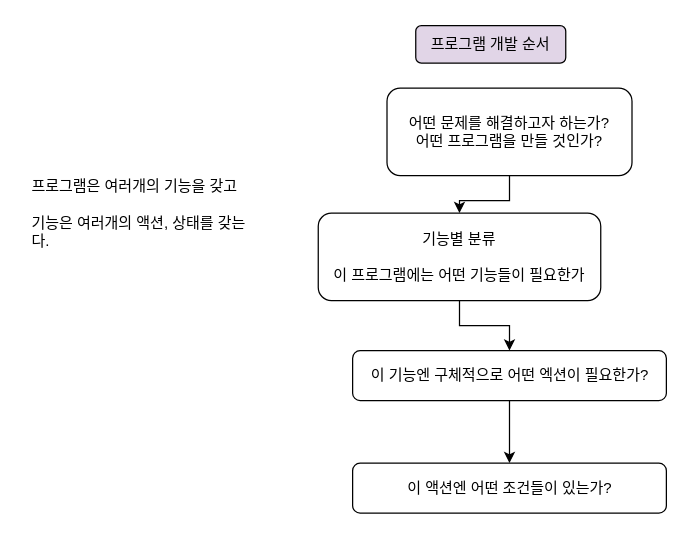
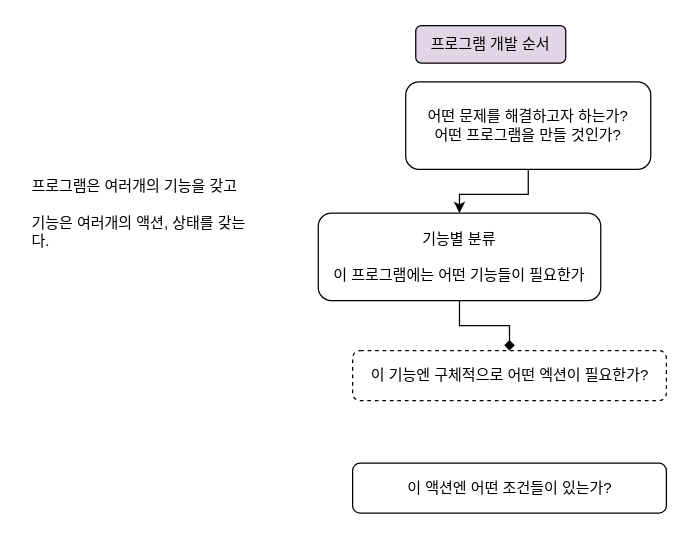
(509, 132) -> (528, 126)
(509, 341) -> (509, 340)
(509, 376) -> (509, 376)
(509, 428) -> none
